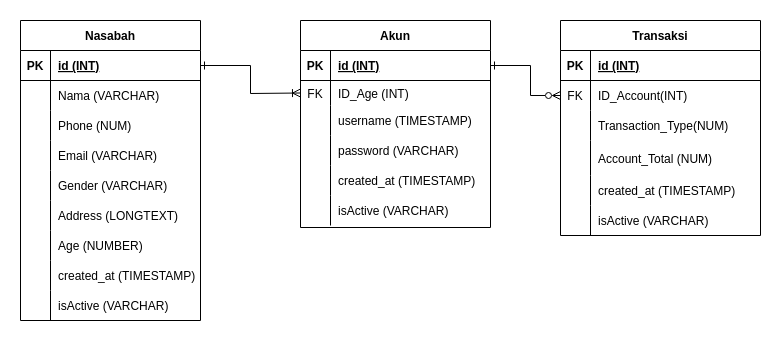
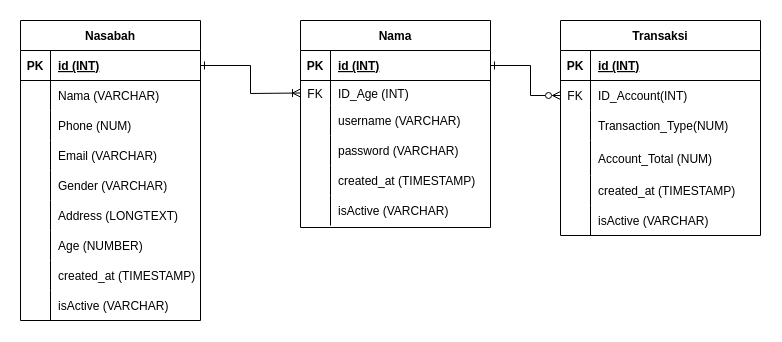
(395, 36) -> (395, 36)
(404, 121) -> (397, 121)
